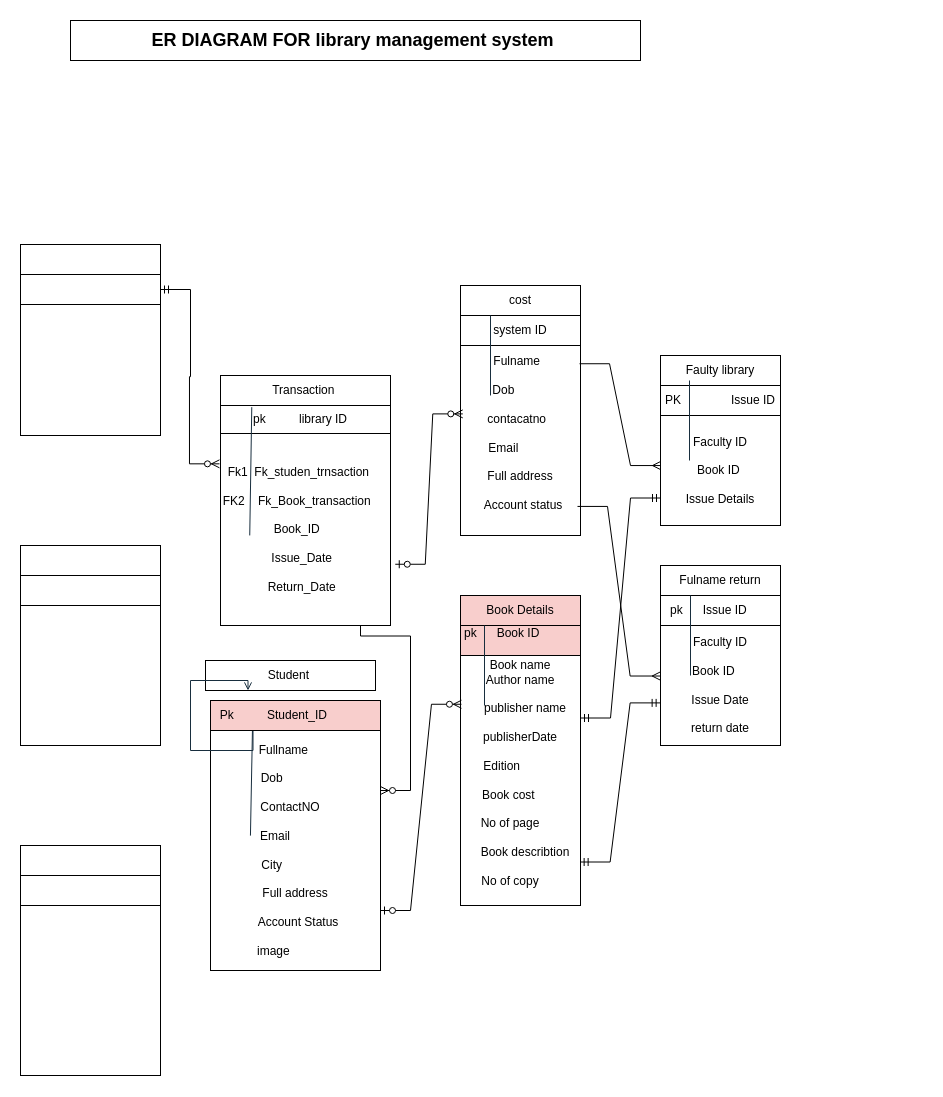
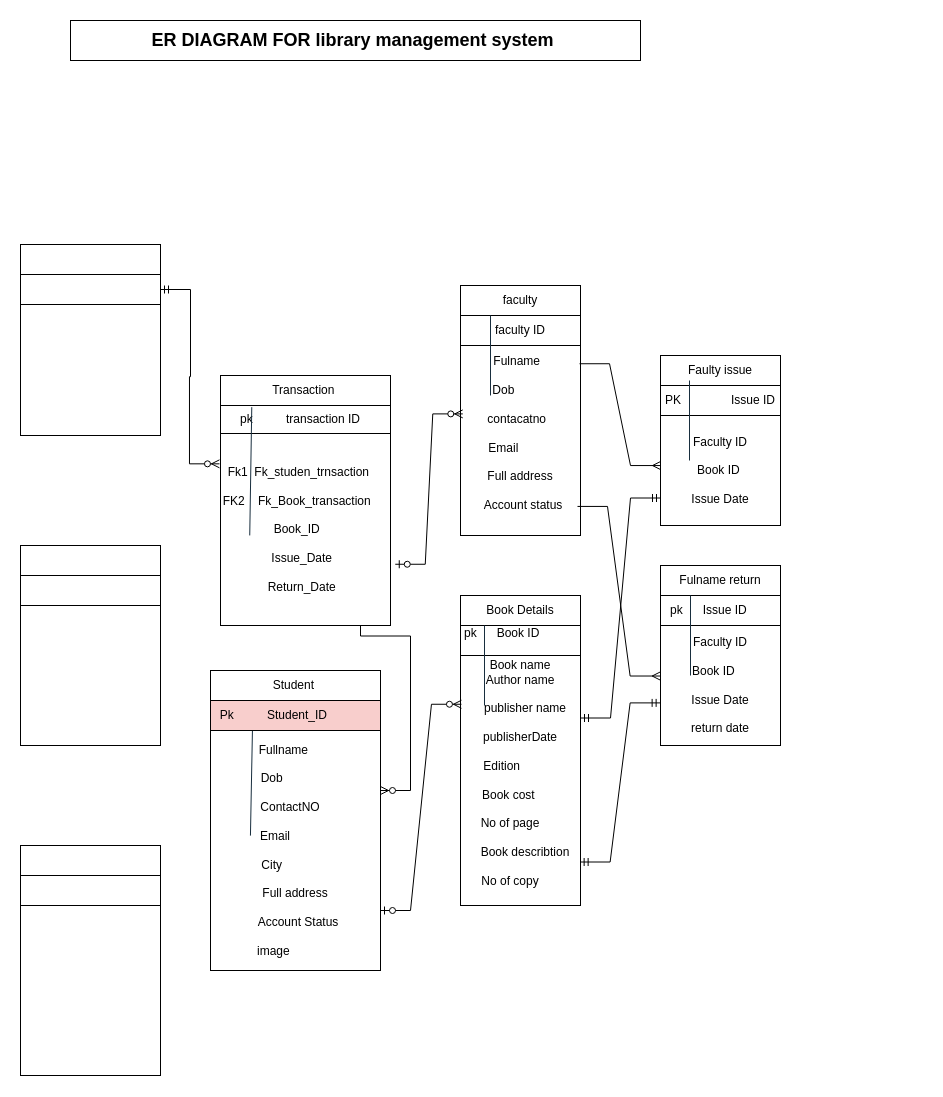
(521, 301) -> (521, 301)
(521, 331) -> (521, 331)
(721, 371) -> (721, 371)
(306, 420) -> (306, 420)
(721, 471) -> (721, 471)
(521, 611) -> (521, 611)
(521, 641) -> (521, 641)
(291, 676) -> (296, 686)
